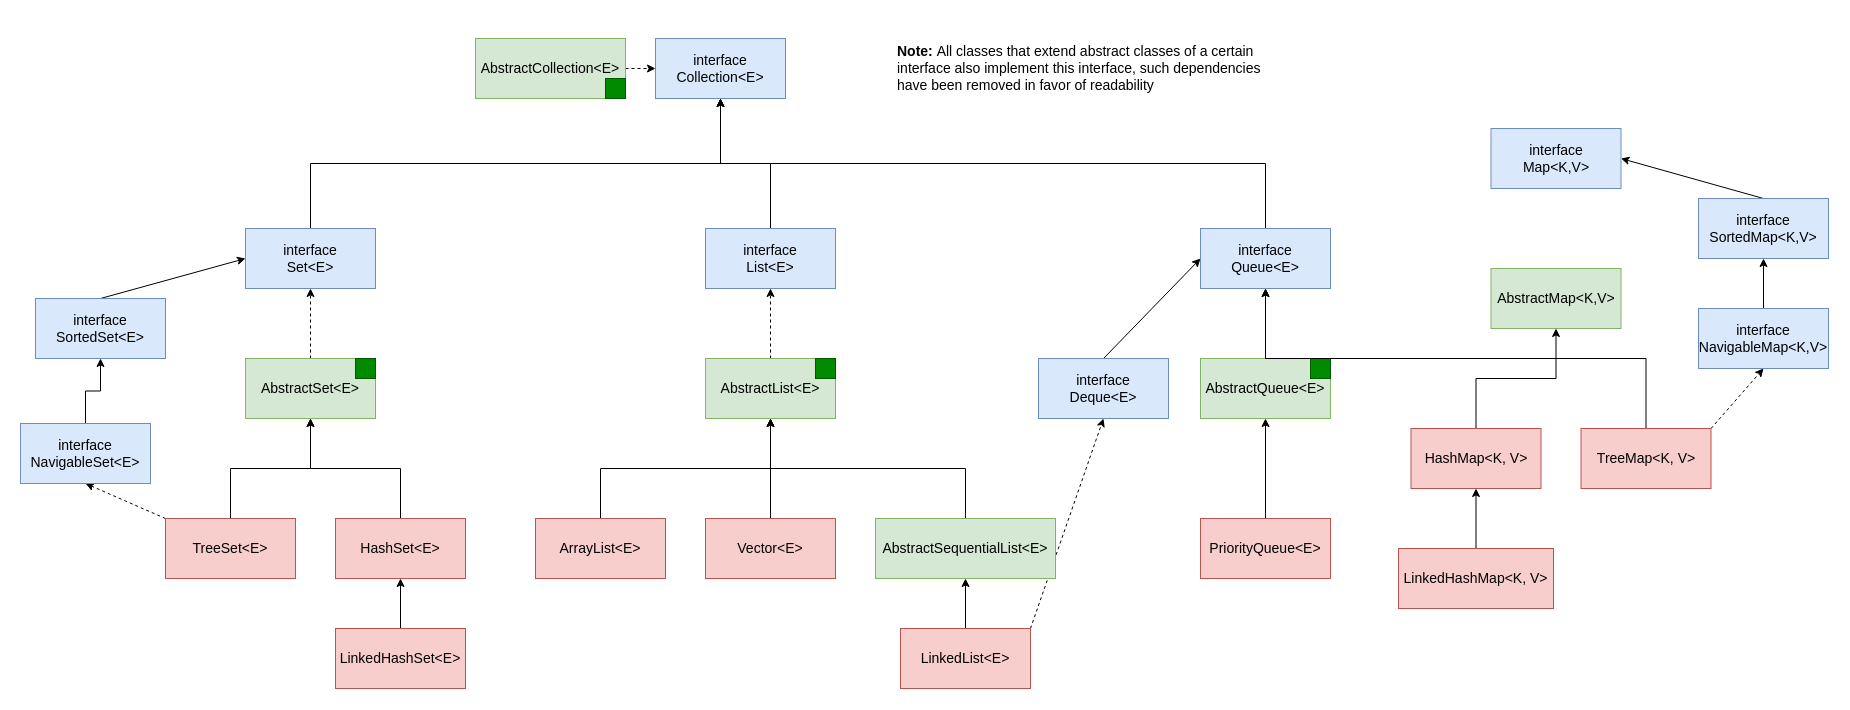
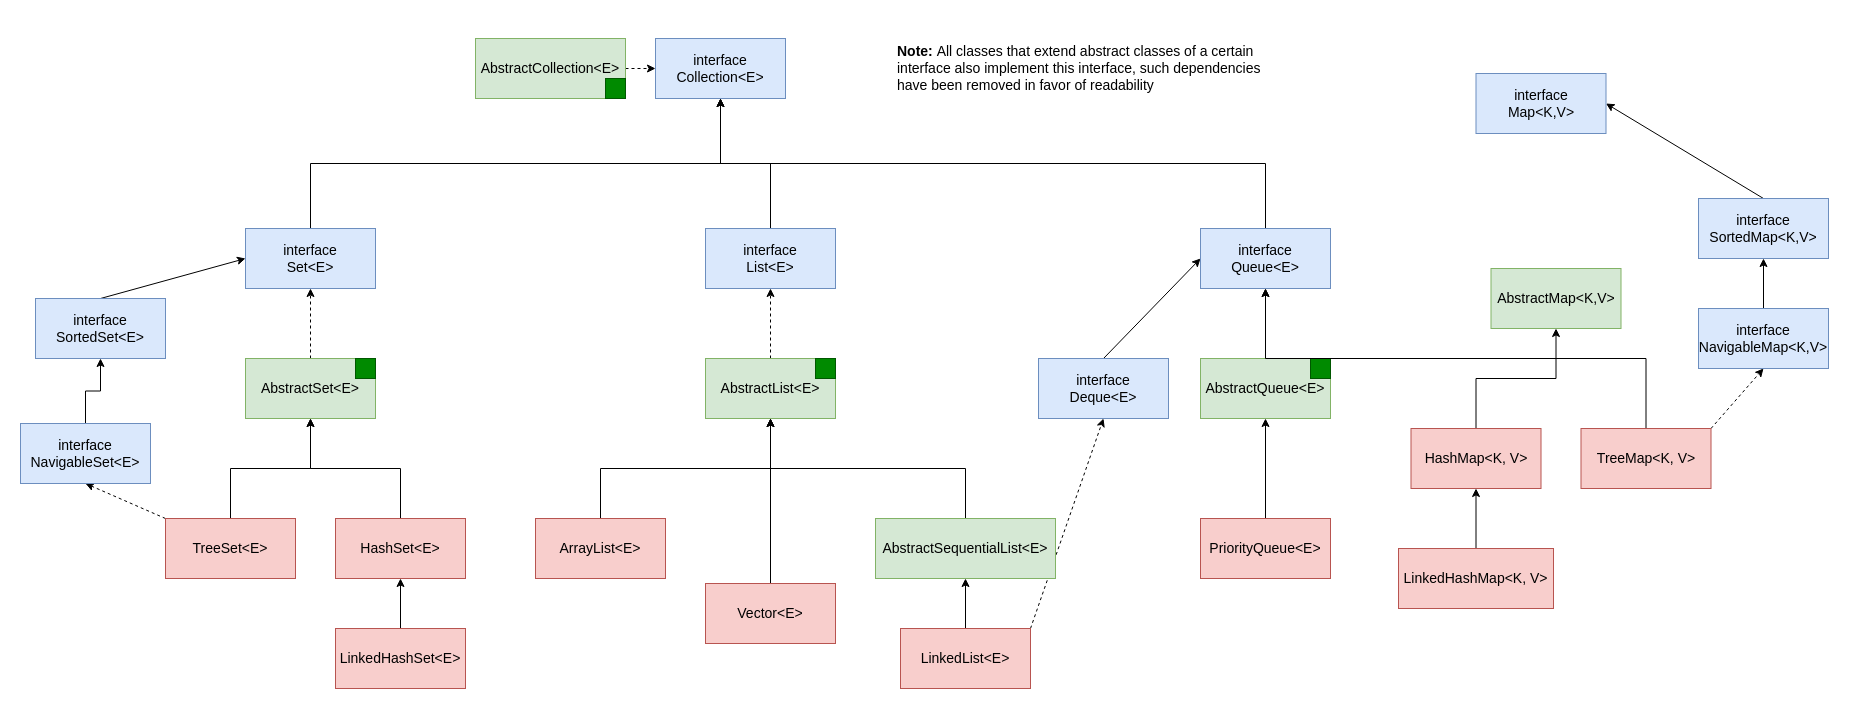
(1556, 159) -> (1541, 104)
(771, 549) -> (771, 614)
